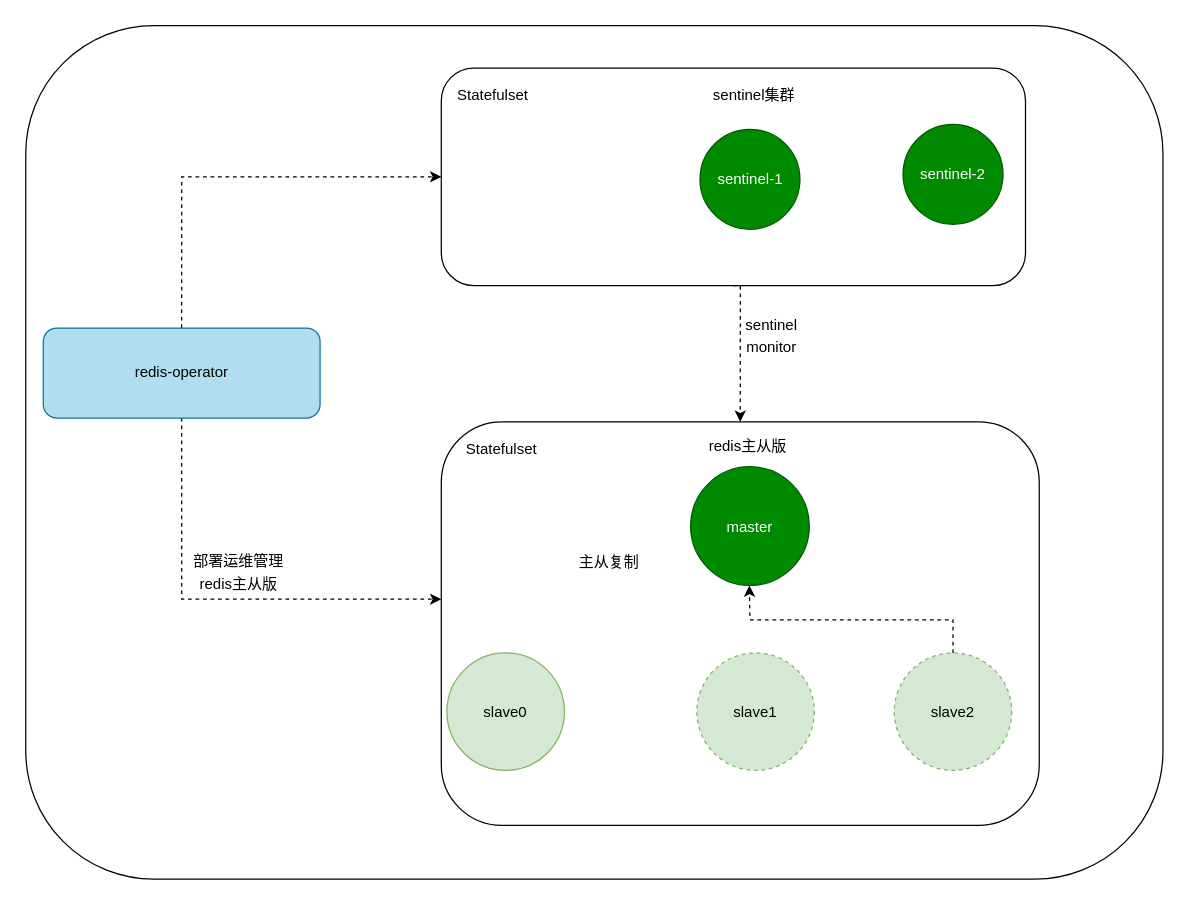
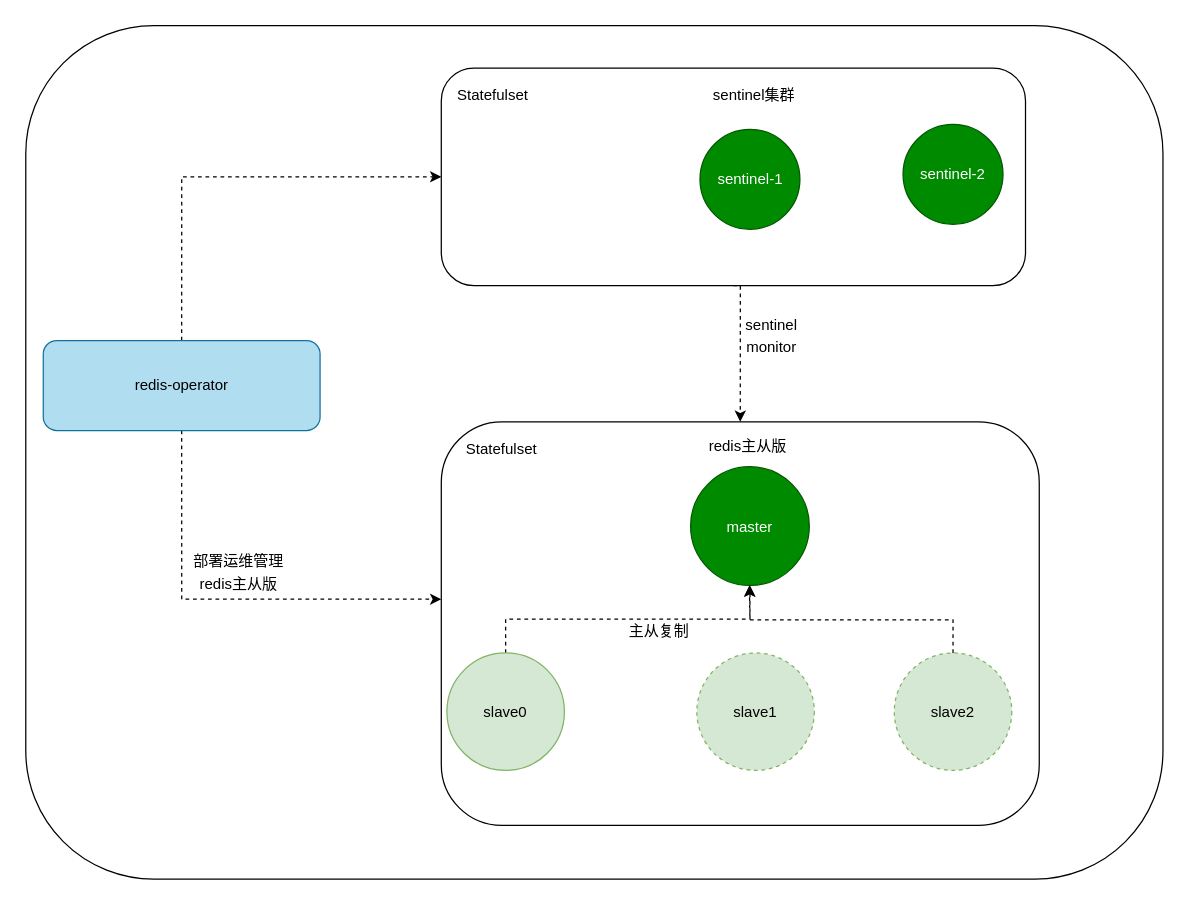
(182, 373) -> (182, 386)
(609, 563) -> (659, 632)
none -> (610, 619)
